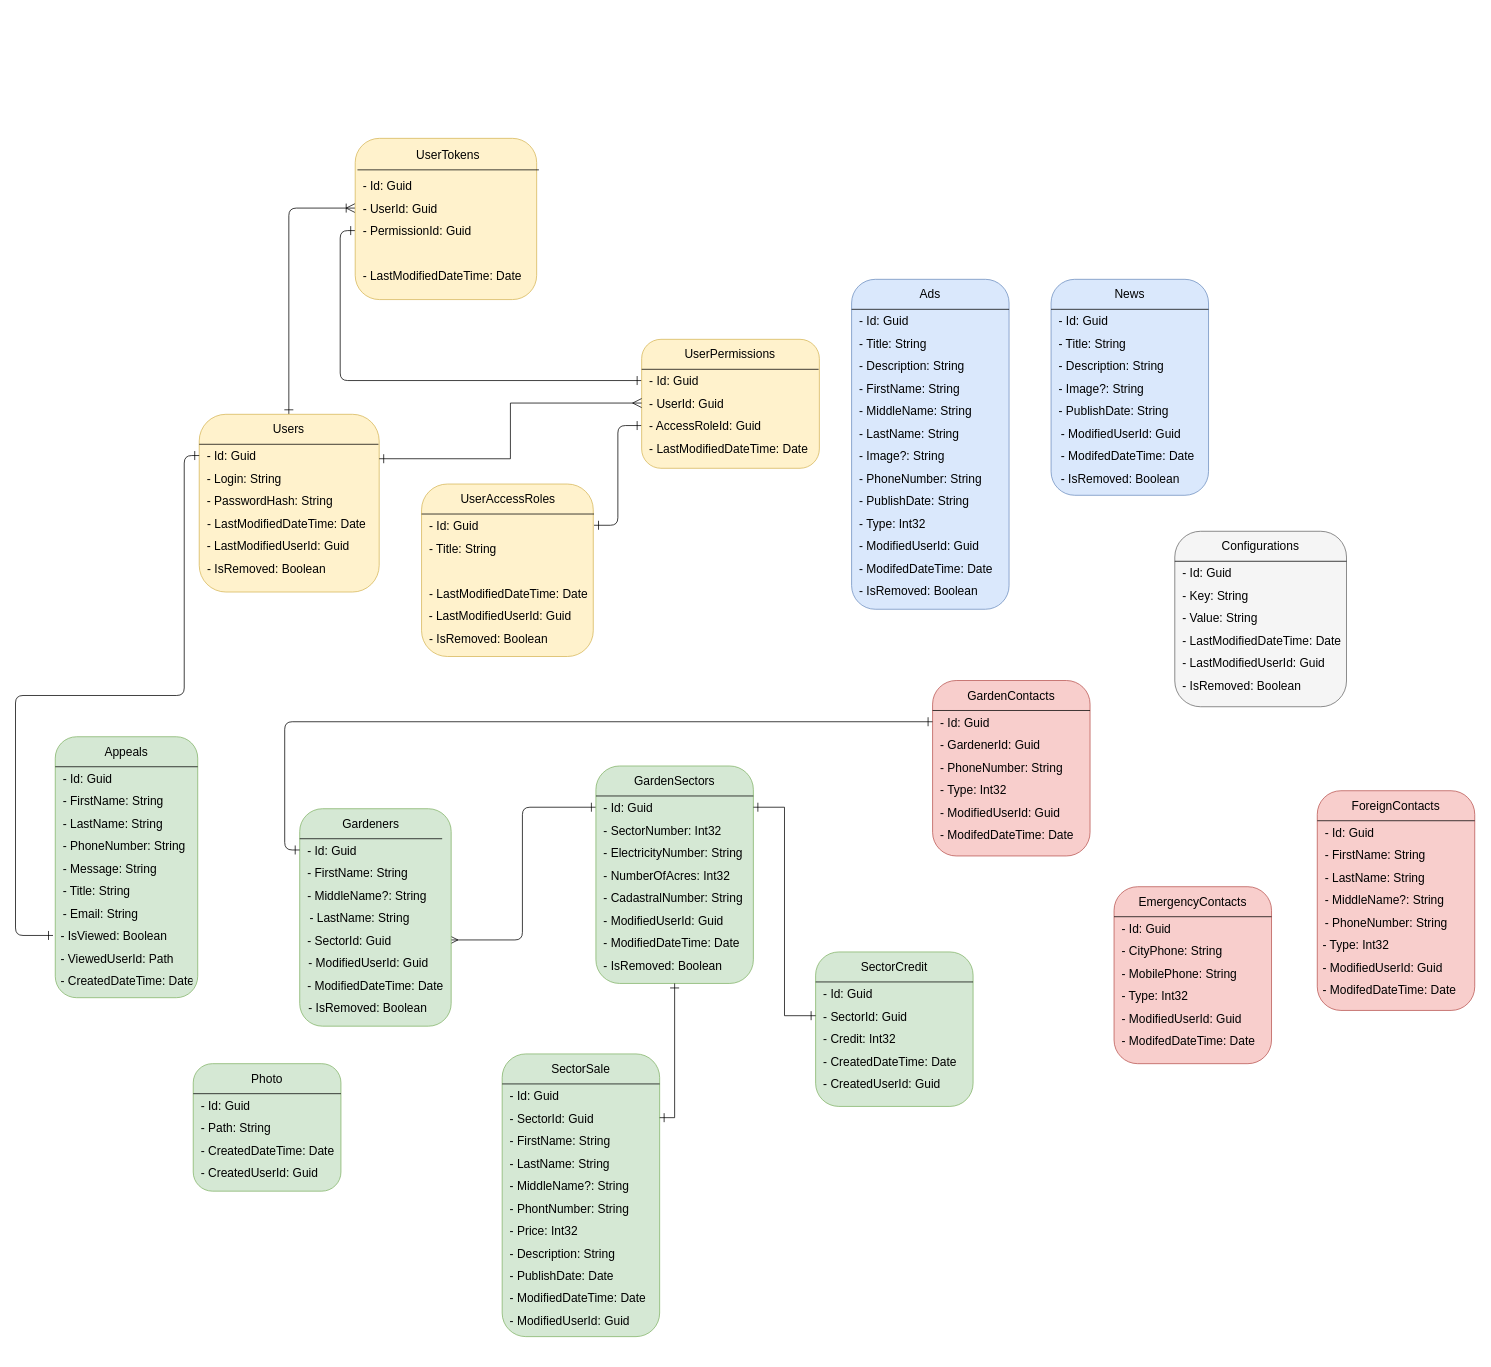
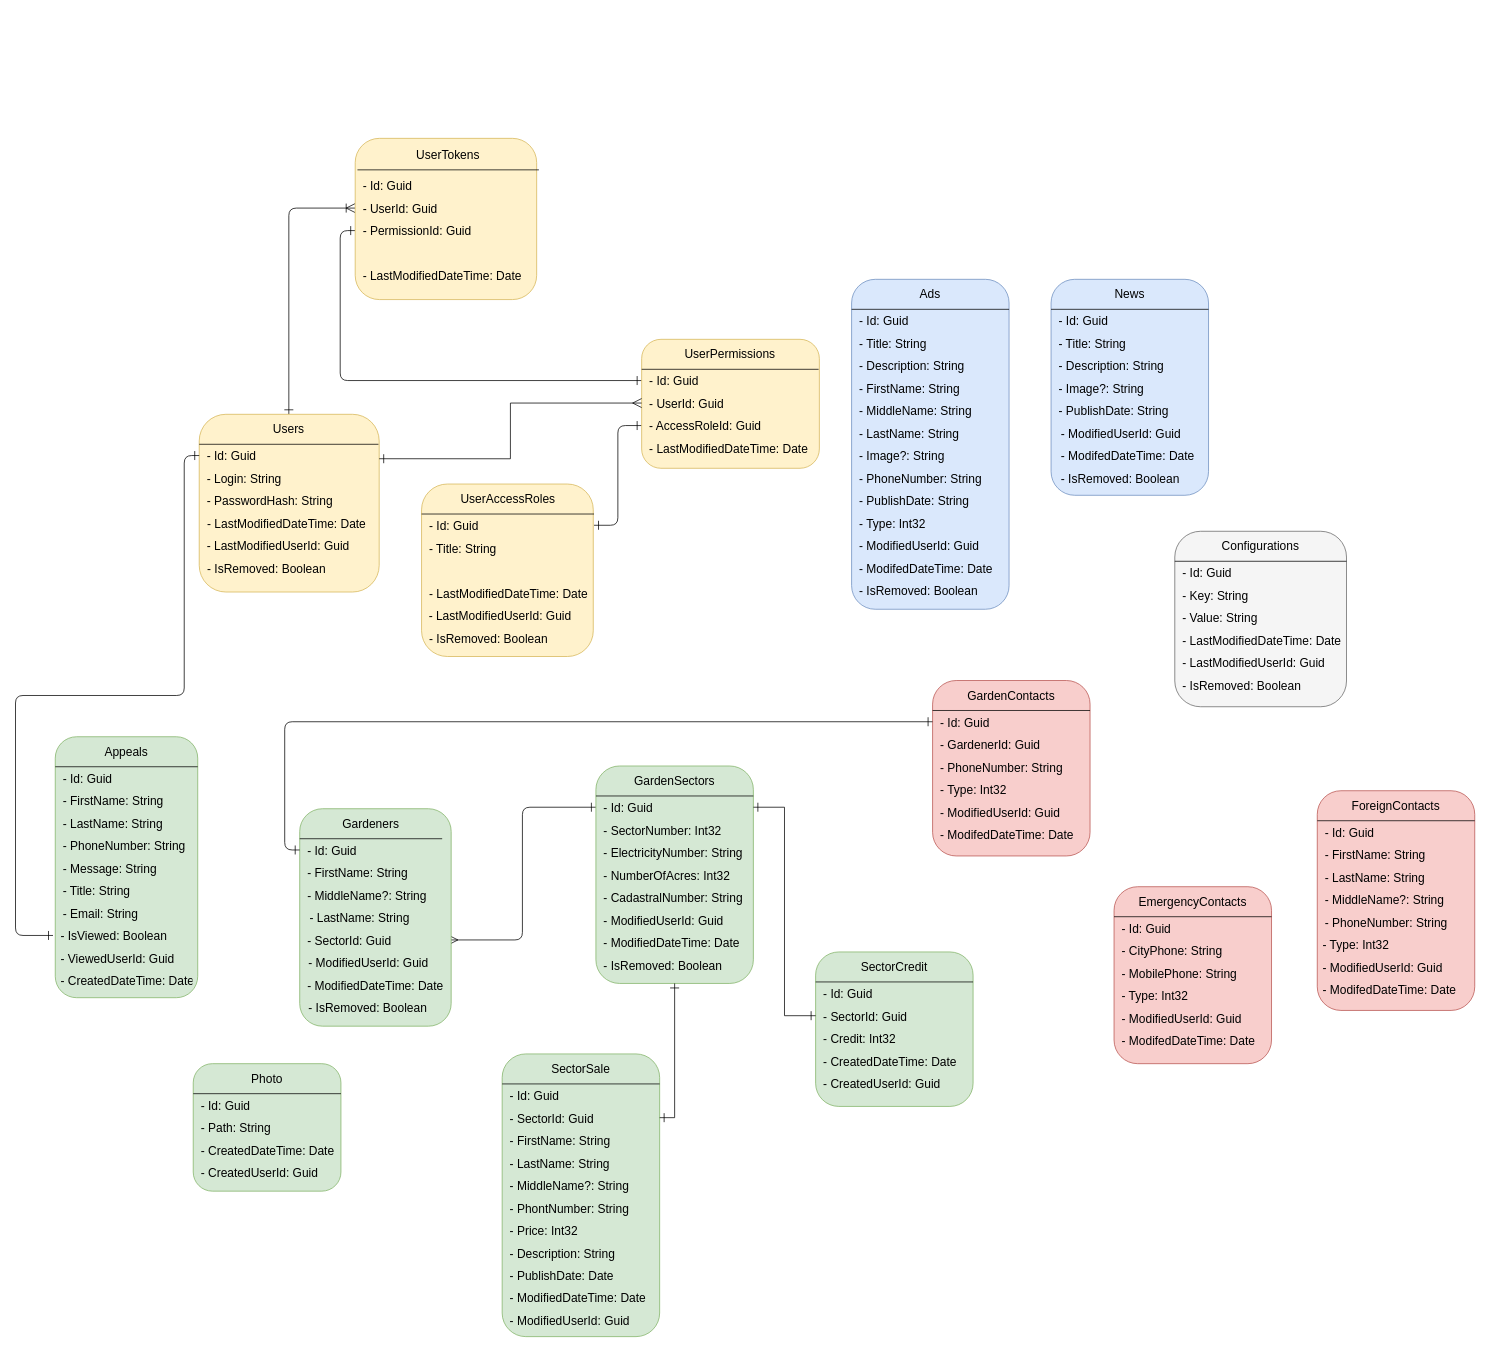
(118, 959) -> (116, 959)
